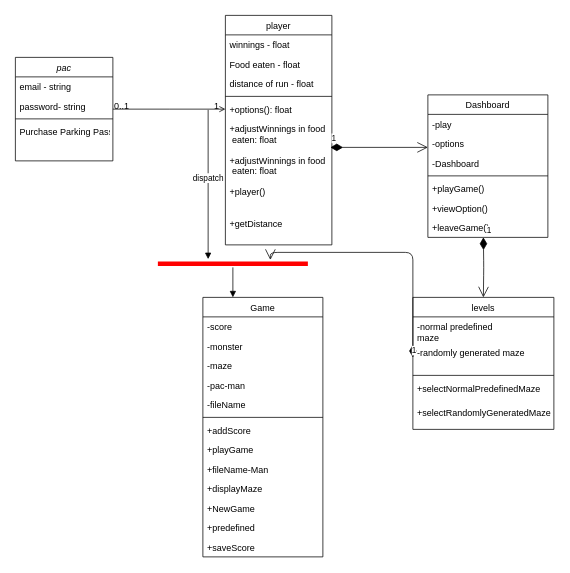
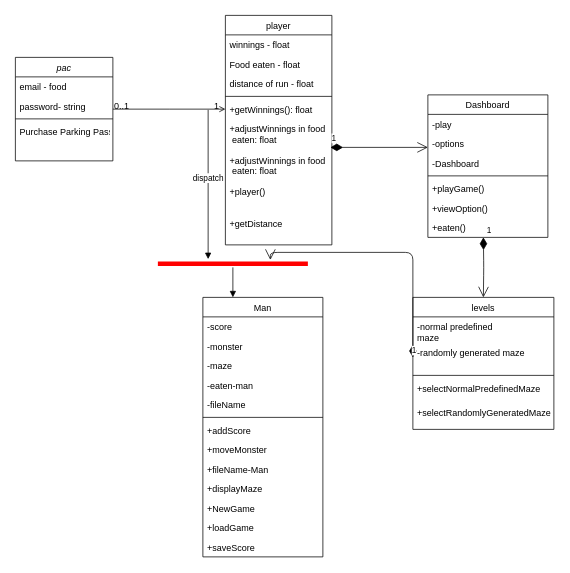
(49, 87) -> (45, 87)
(268, 110) -> (277, 110)
(461, 228) -> (452, 228)
(263, 308) -> (263, 308)
(227, 386) -> (232, 386)
(229, 450) -> (237, 450)
(234, 528) -> (229, 528)
